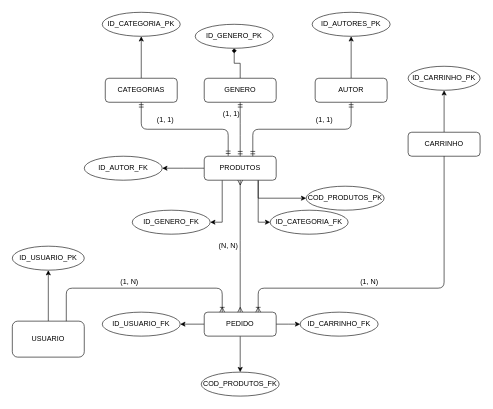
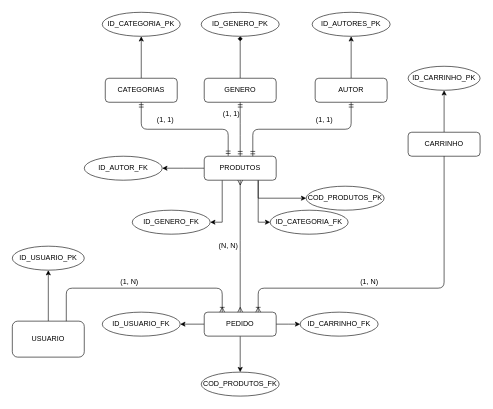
(234, 36) -> (240, 24)
